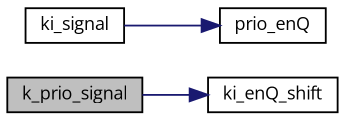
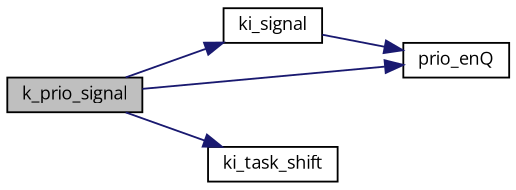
none -> (166, 63)
none -> (264, 78)
(273, 95) -> (273, 164)
